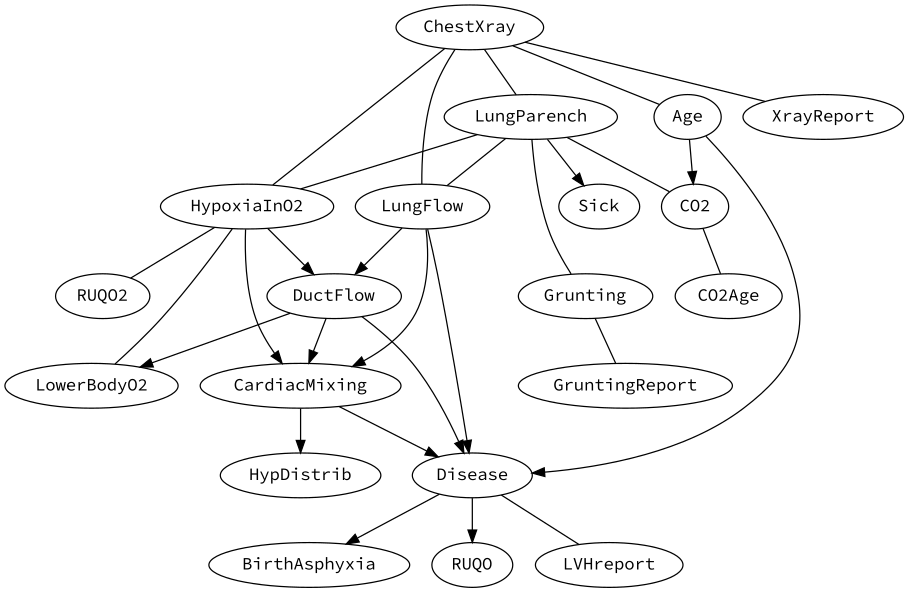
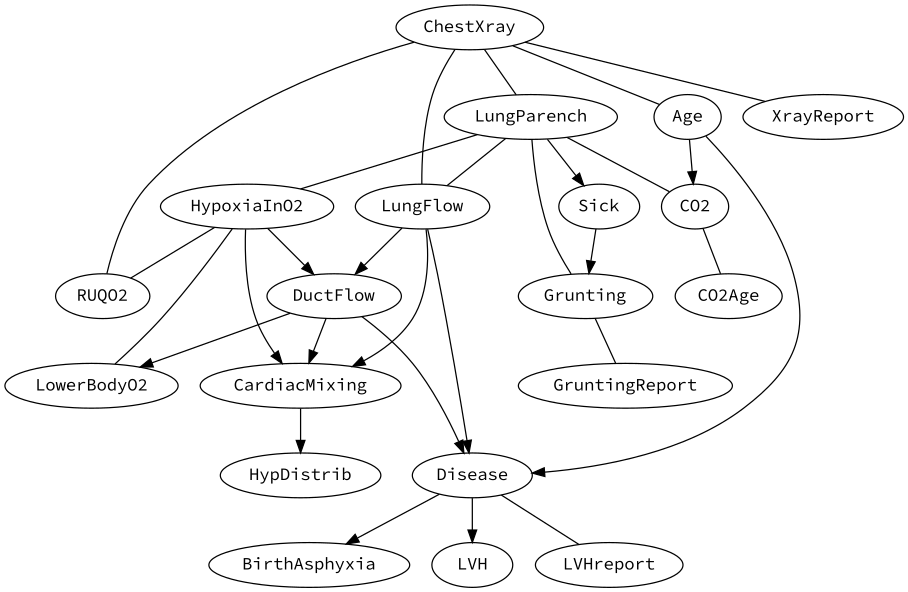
(359, 117) -> (229, 121)
none -> (593, 245)
(383, 429) -> none
(472, 565) -> (472, 565)
